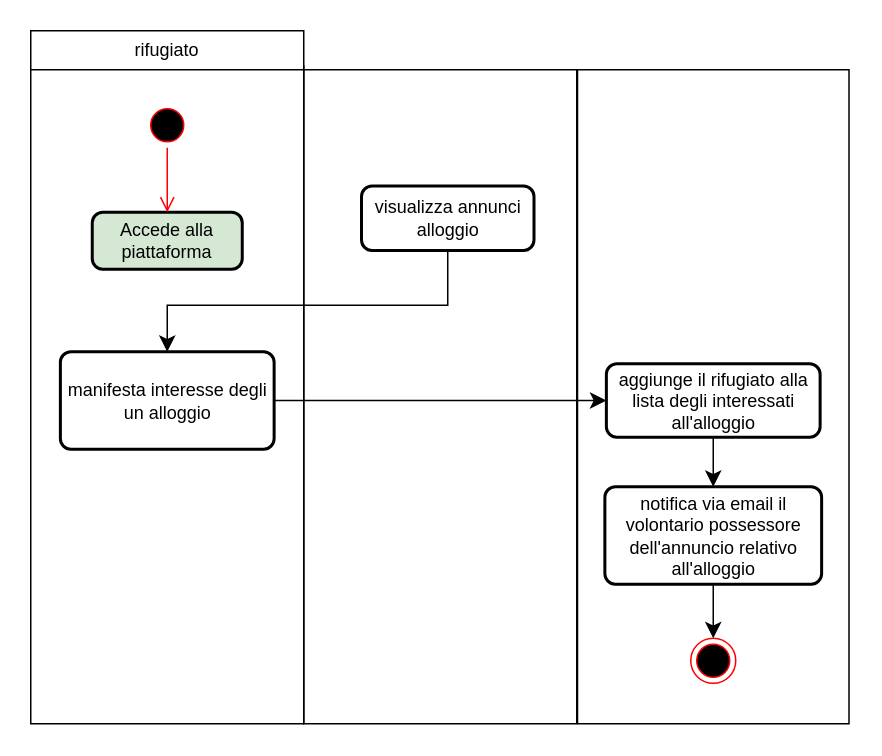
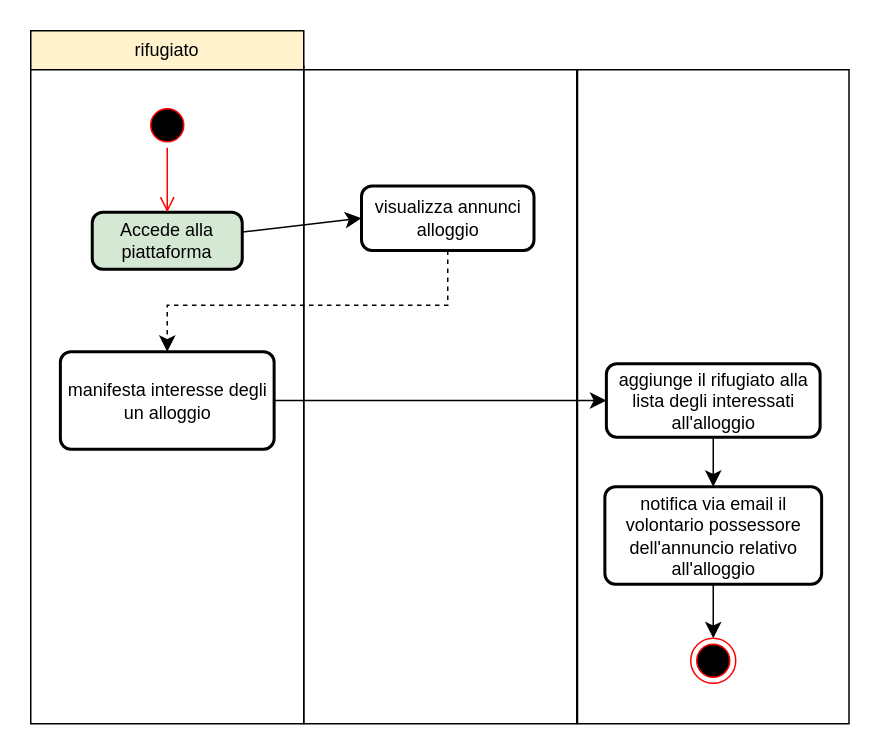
(167, 50) -> (167, 50)
none -> (297, 226)
(317, 305) -> (317, 305)
